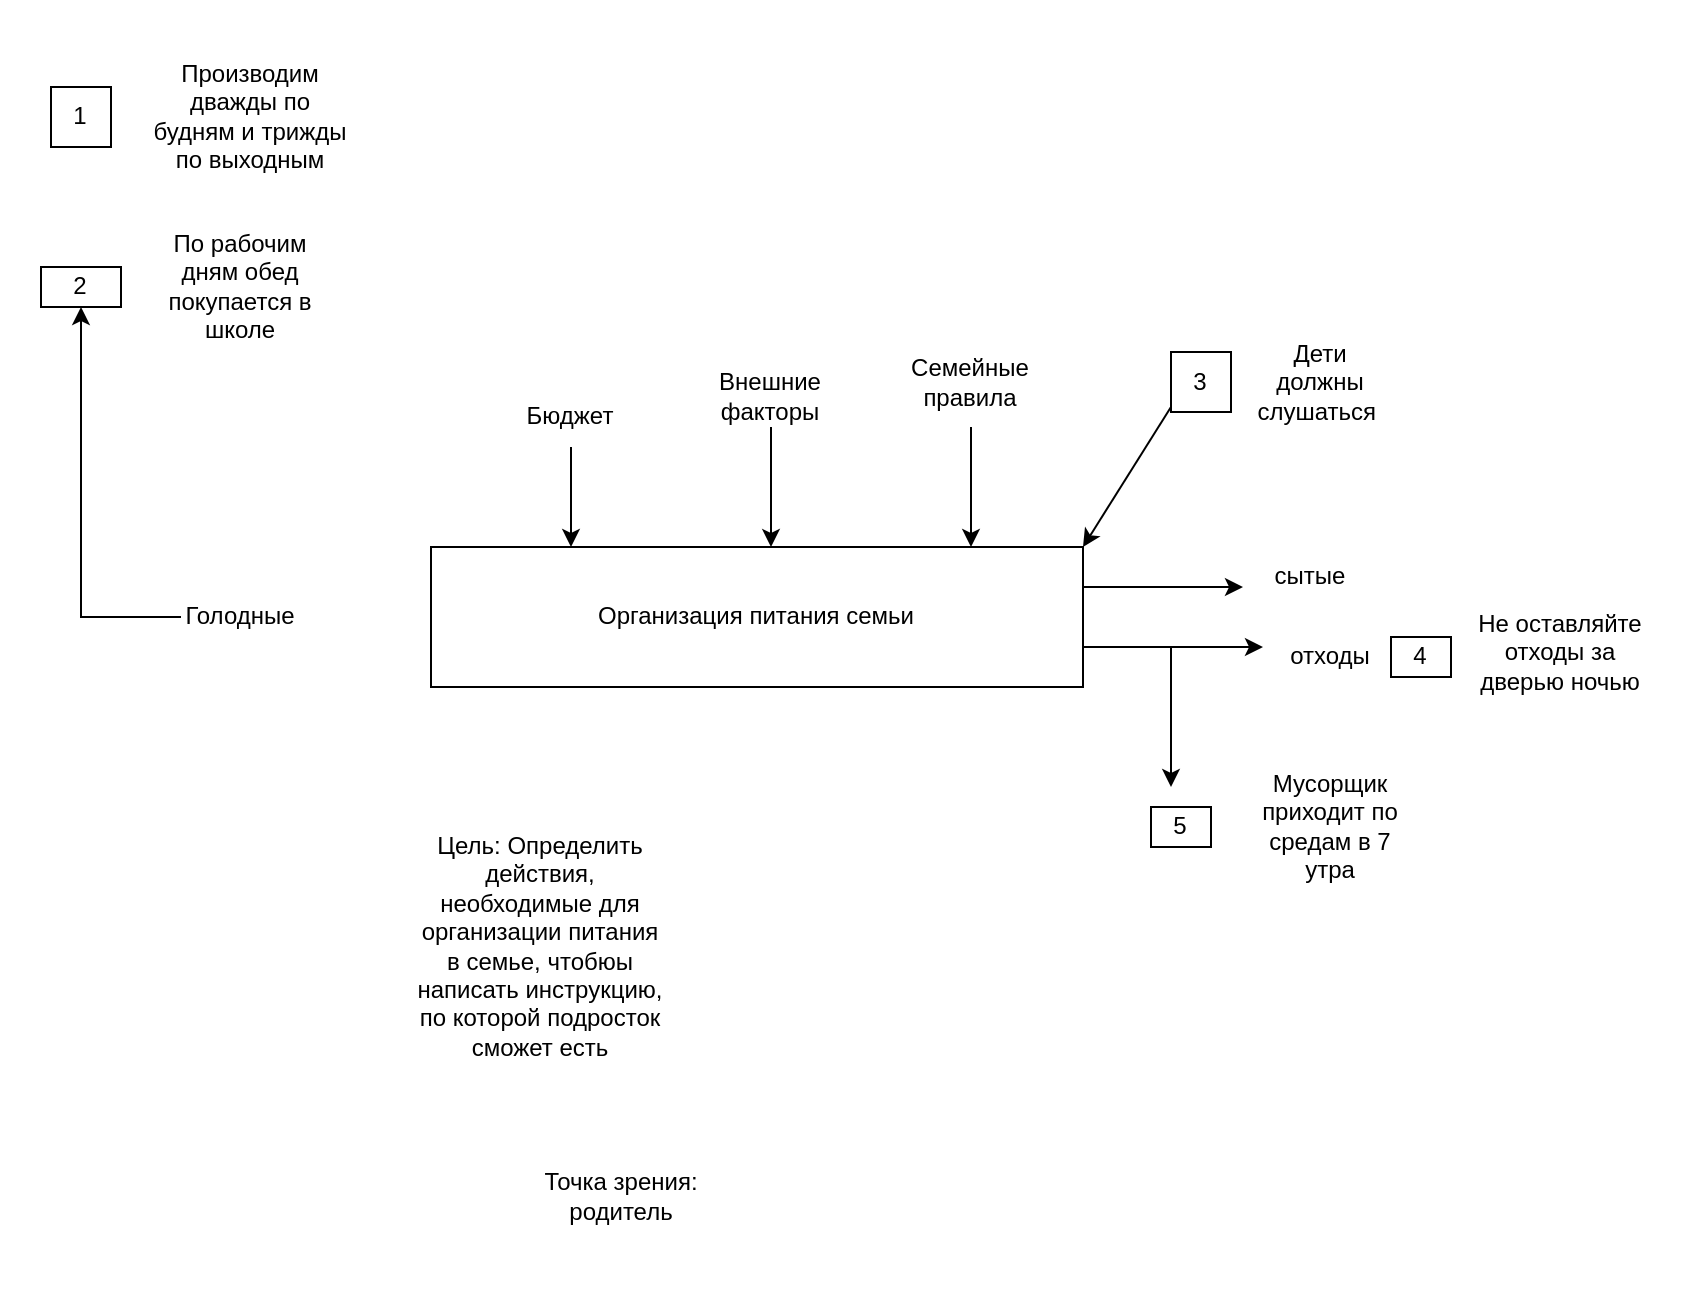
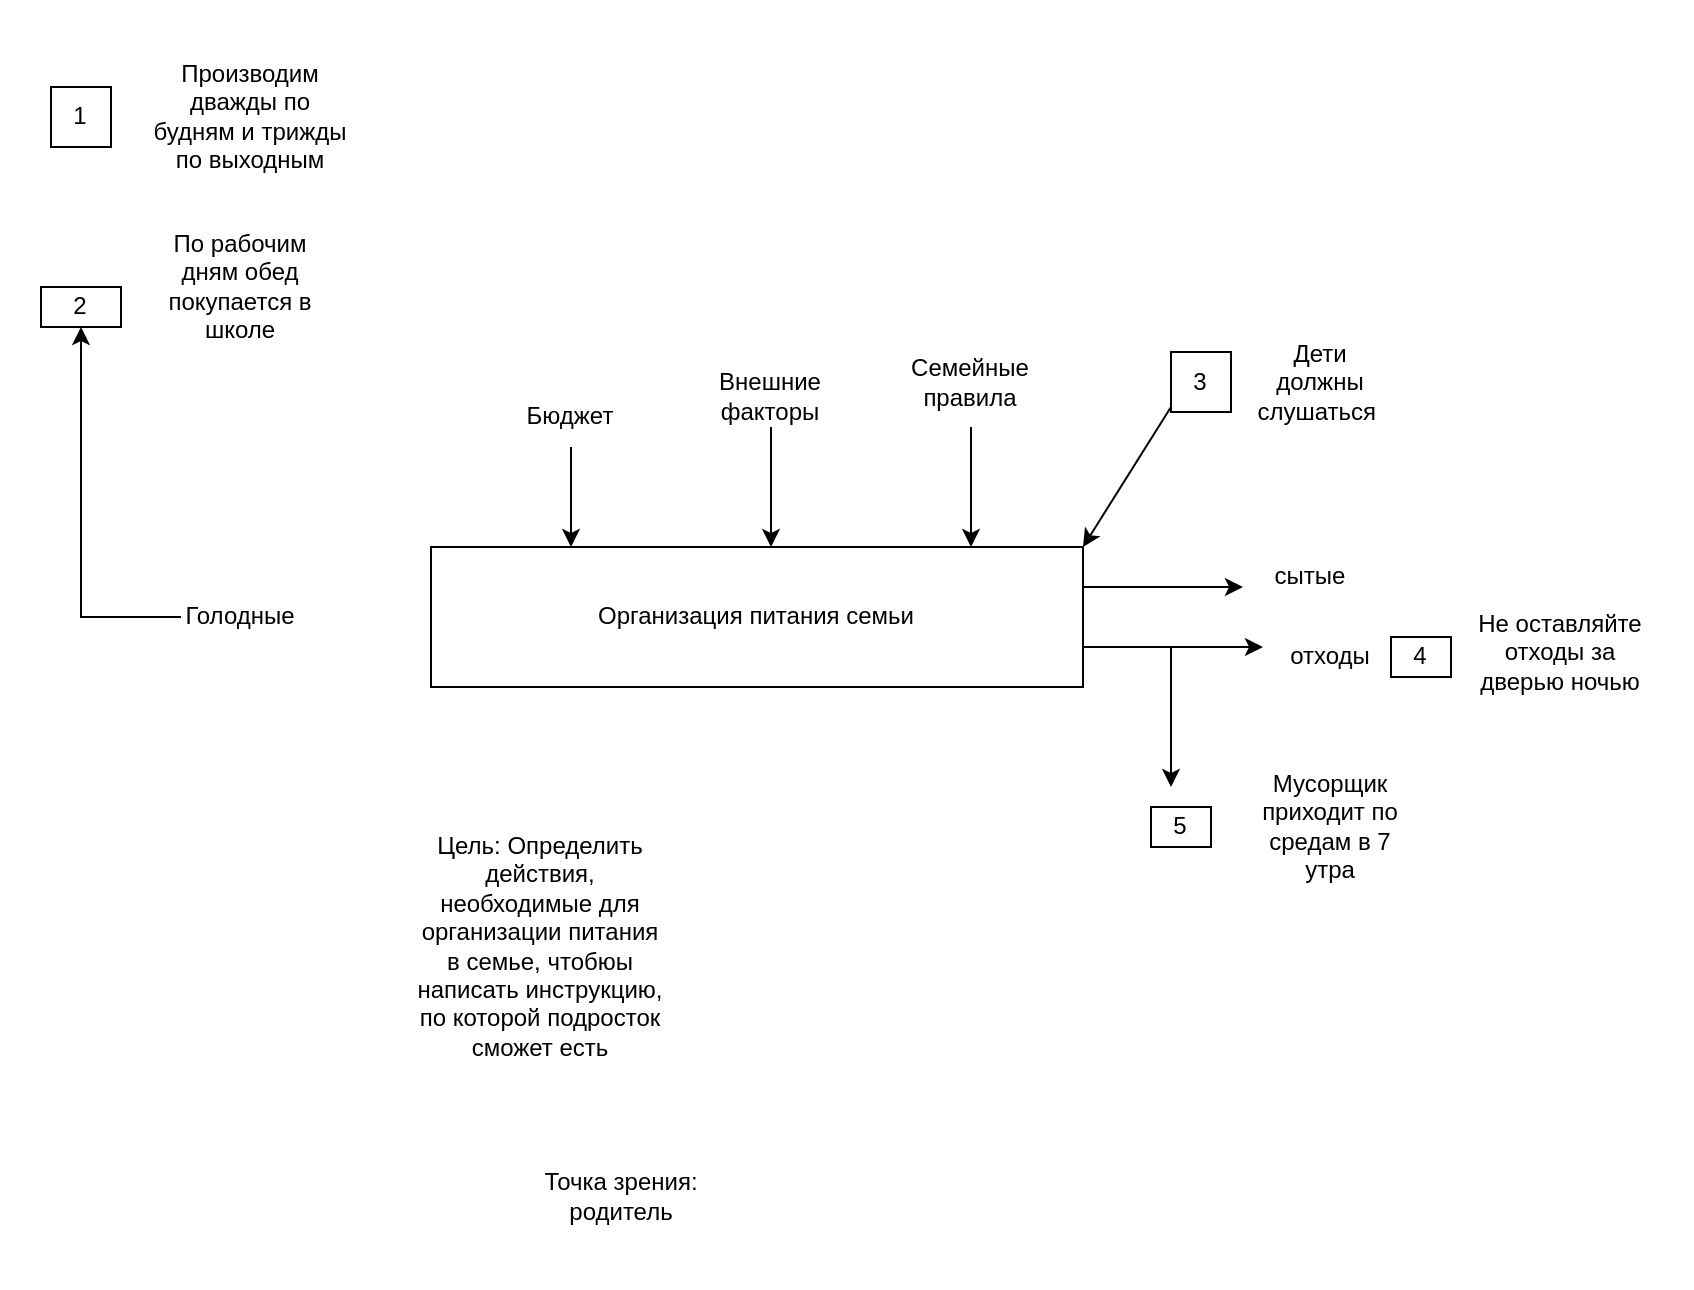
(81, 287) -> (81, 307)
